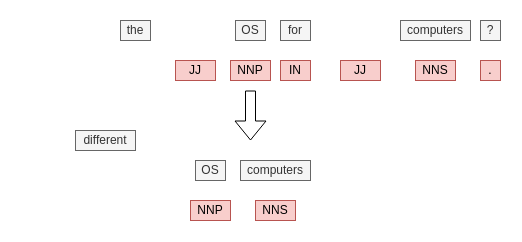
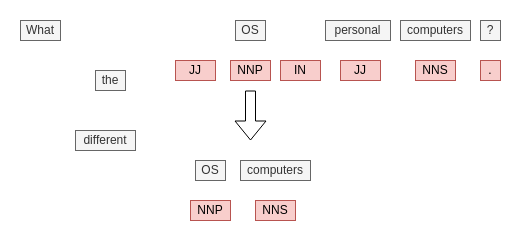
none -> (41, 31)
(136, 31) -> (111, 81)
(296, 31) -> none
none -> (358, 31)
(296, 71) -> (301, 71)
